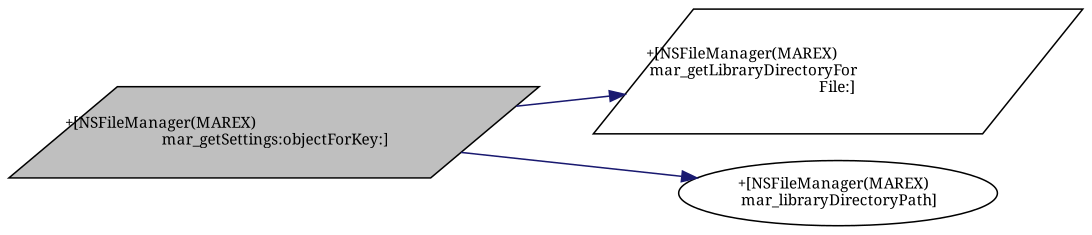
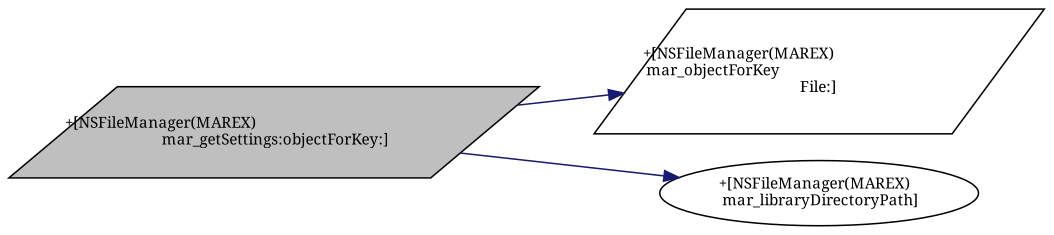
(838, 71) -> (819, 71)
